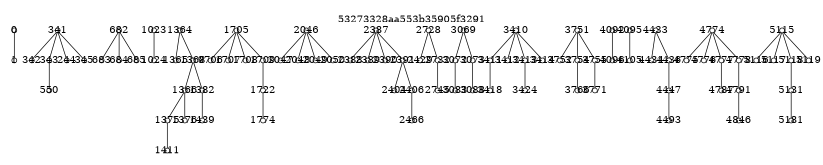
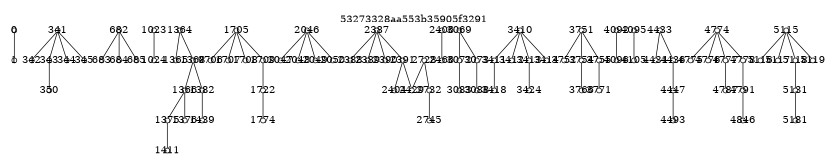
(67, 60) -> (67, 60)
(407, 75) -> (407, 75)
(49, 90) -> (49, 90)
